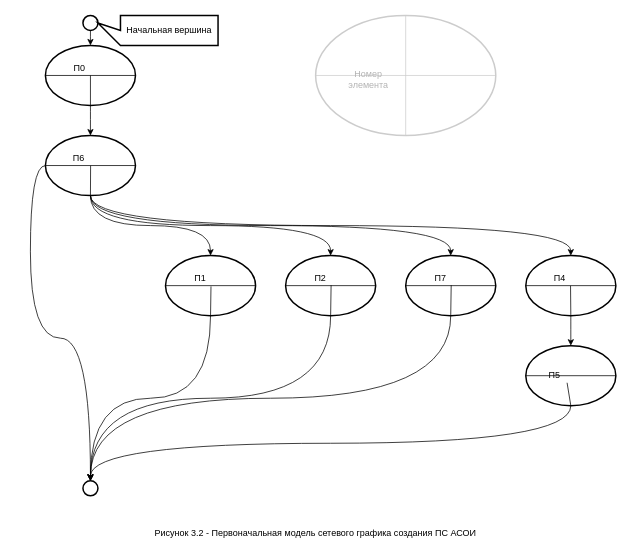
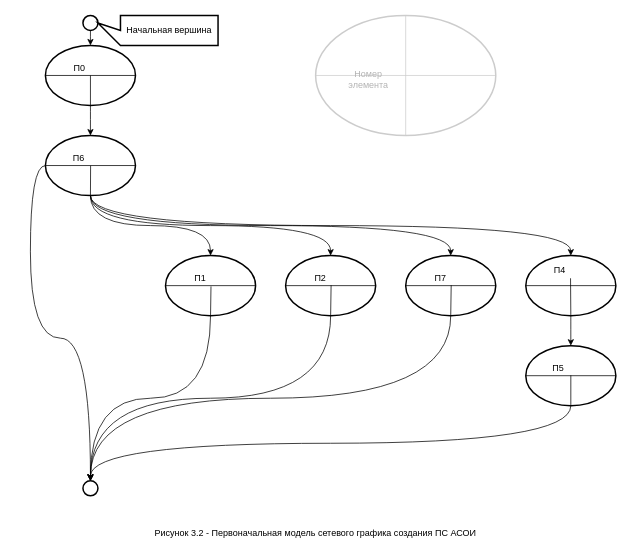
(559, 278) -> (559, 270)
(554, 375) -> (558, 368)
